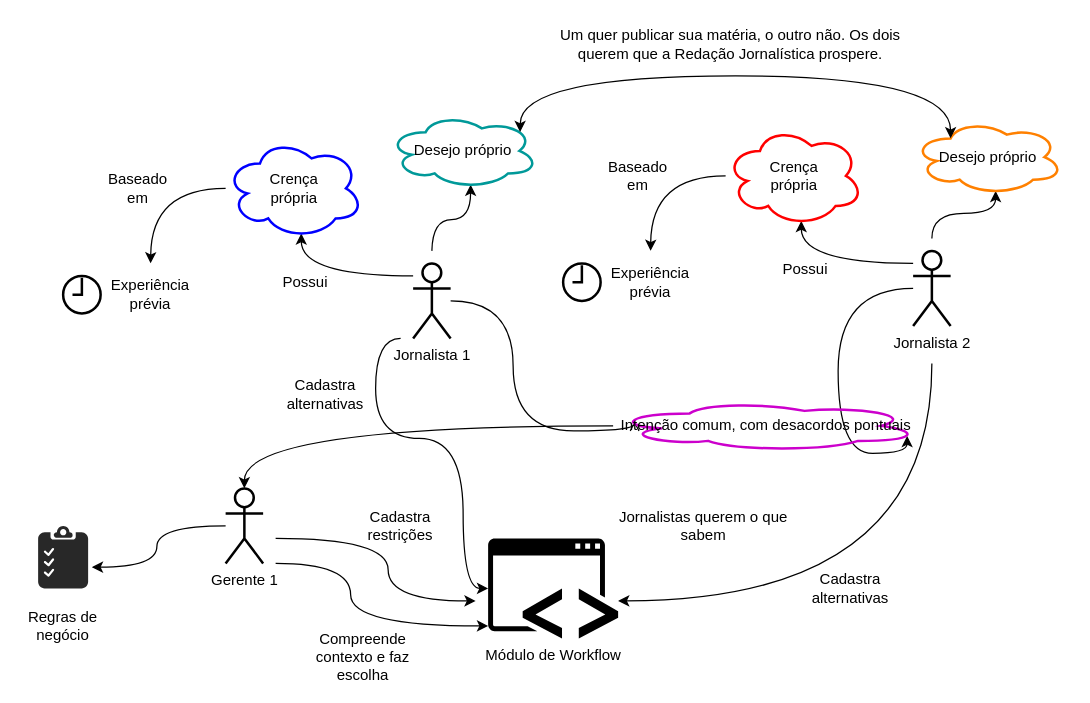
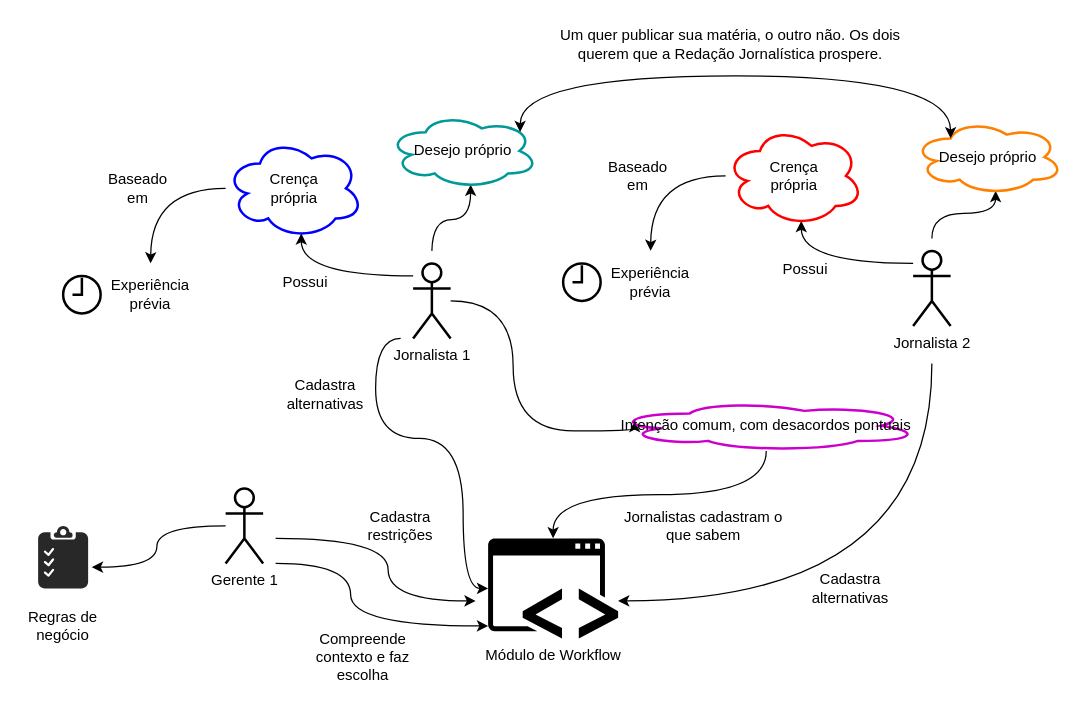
(838, 372) -> none
(615, 429) -> (616, 430)
(312, 444) -> (663, 494)
(704, 526) -> (704, 526)
